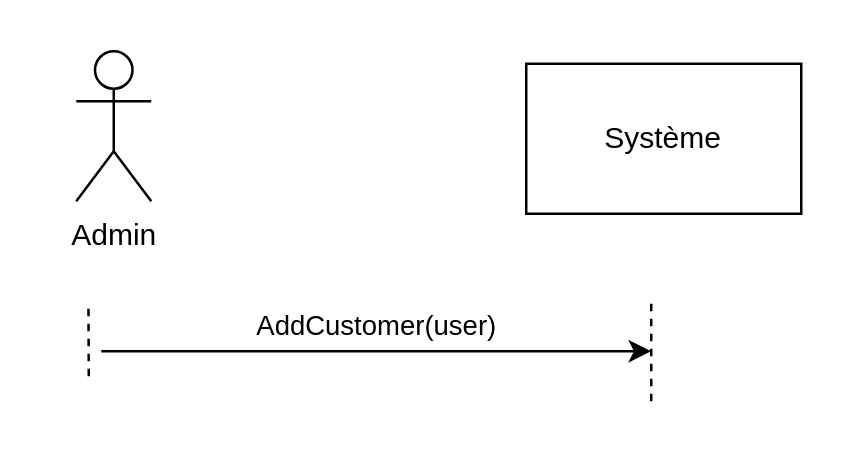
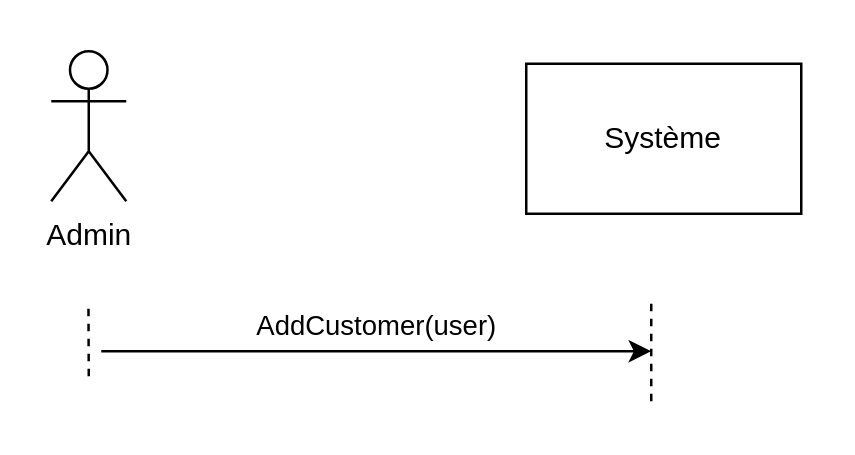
(114, 126) -> (89, 126)
